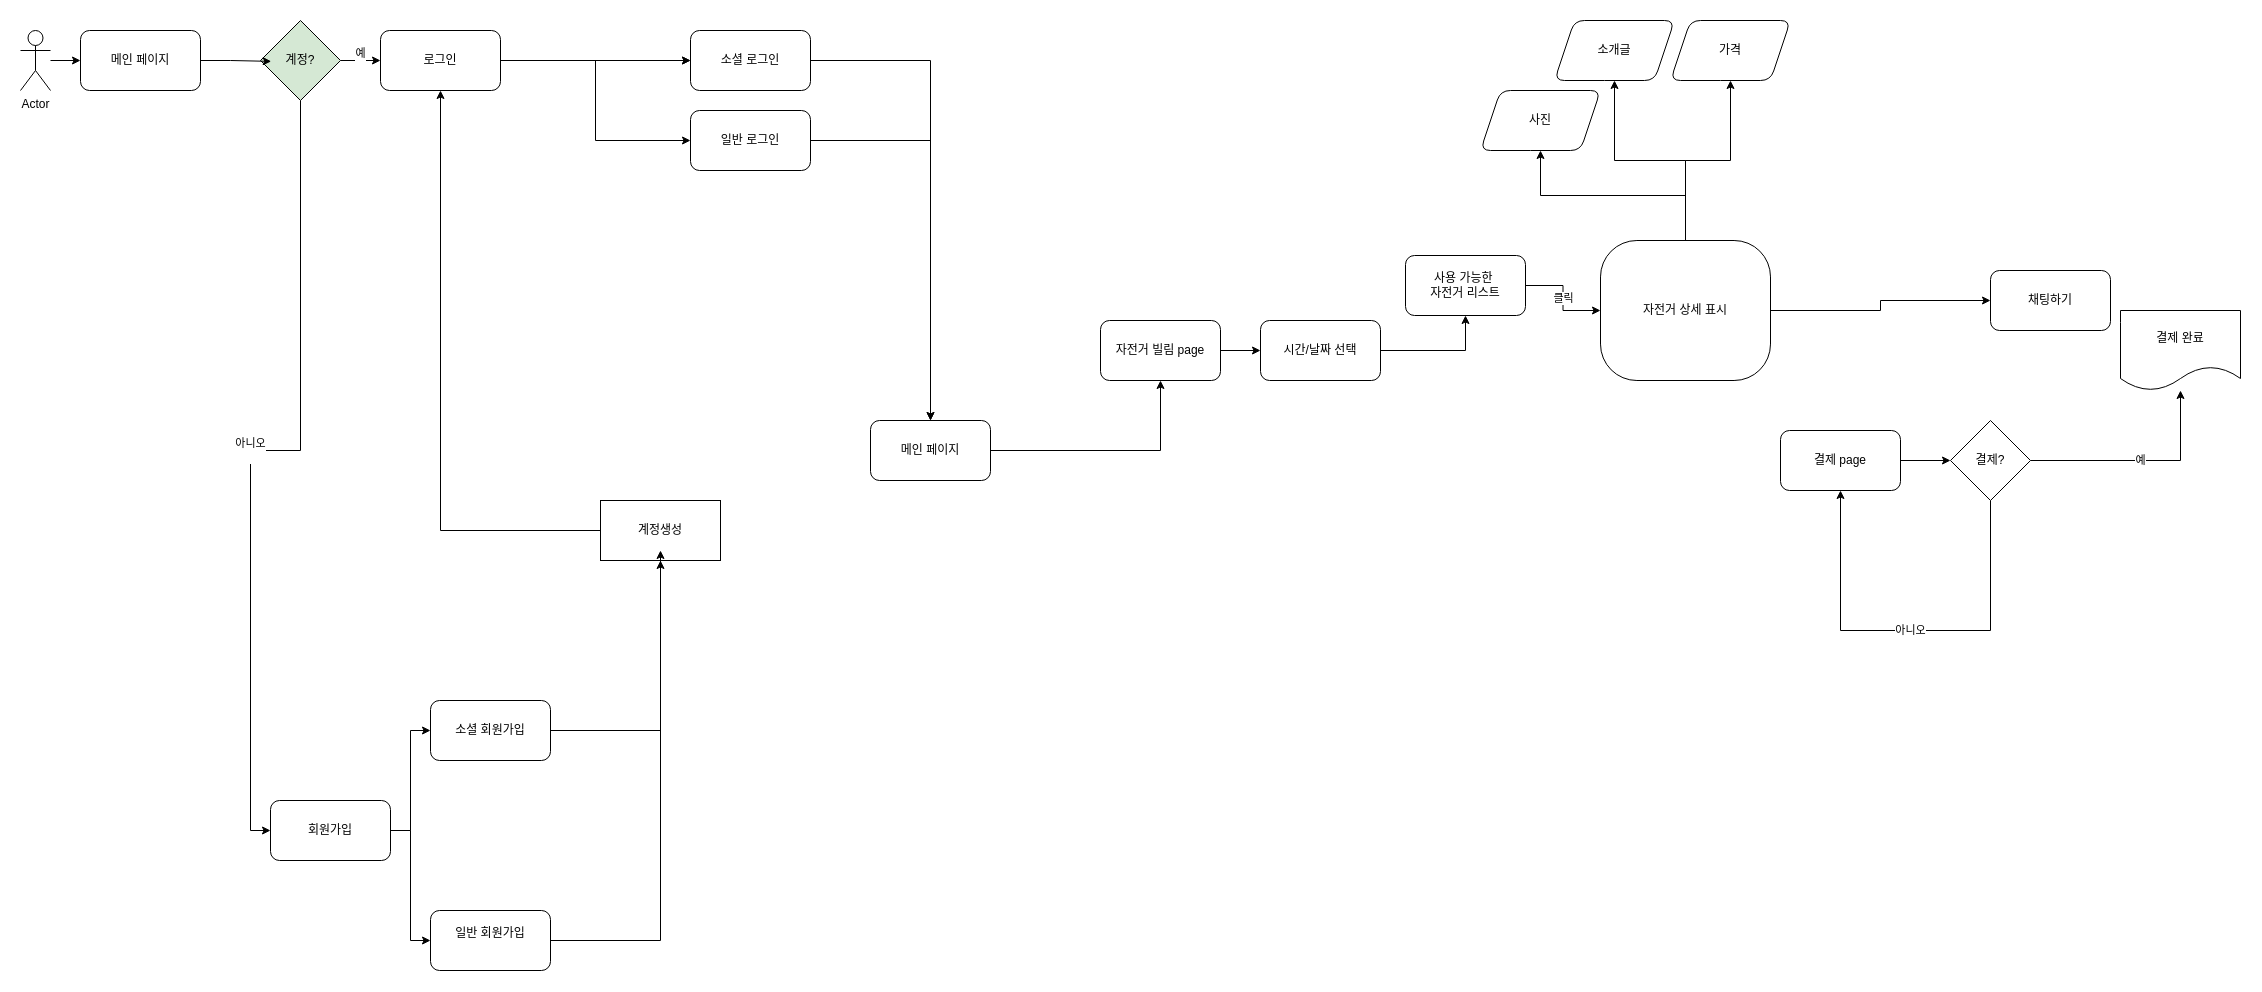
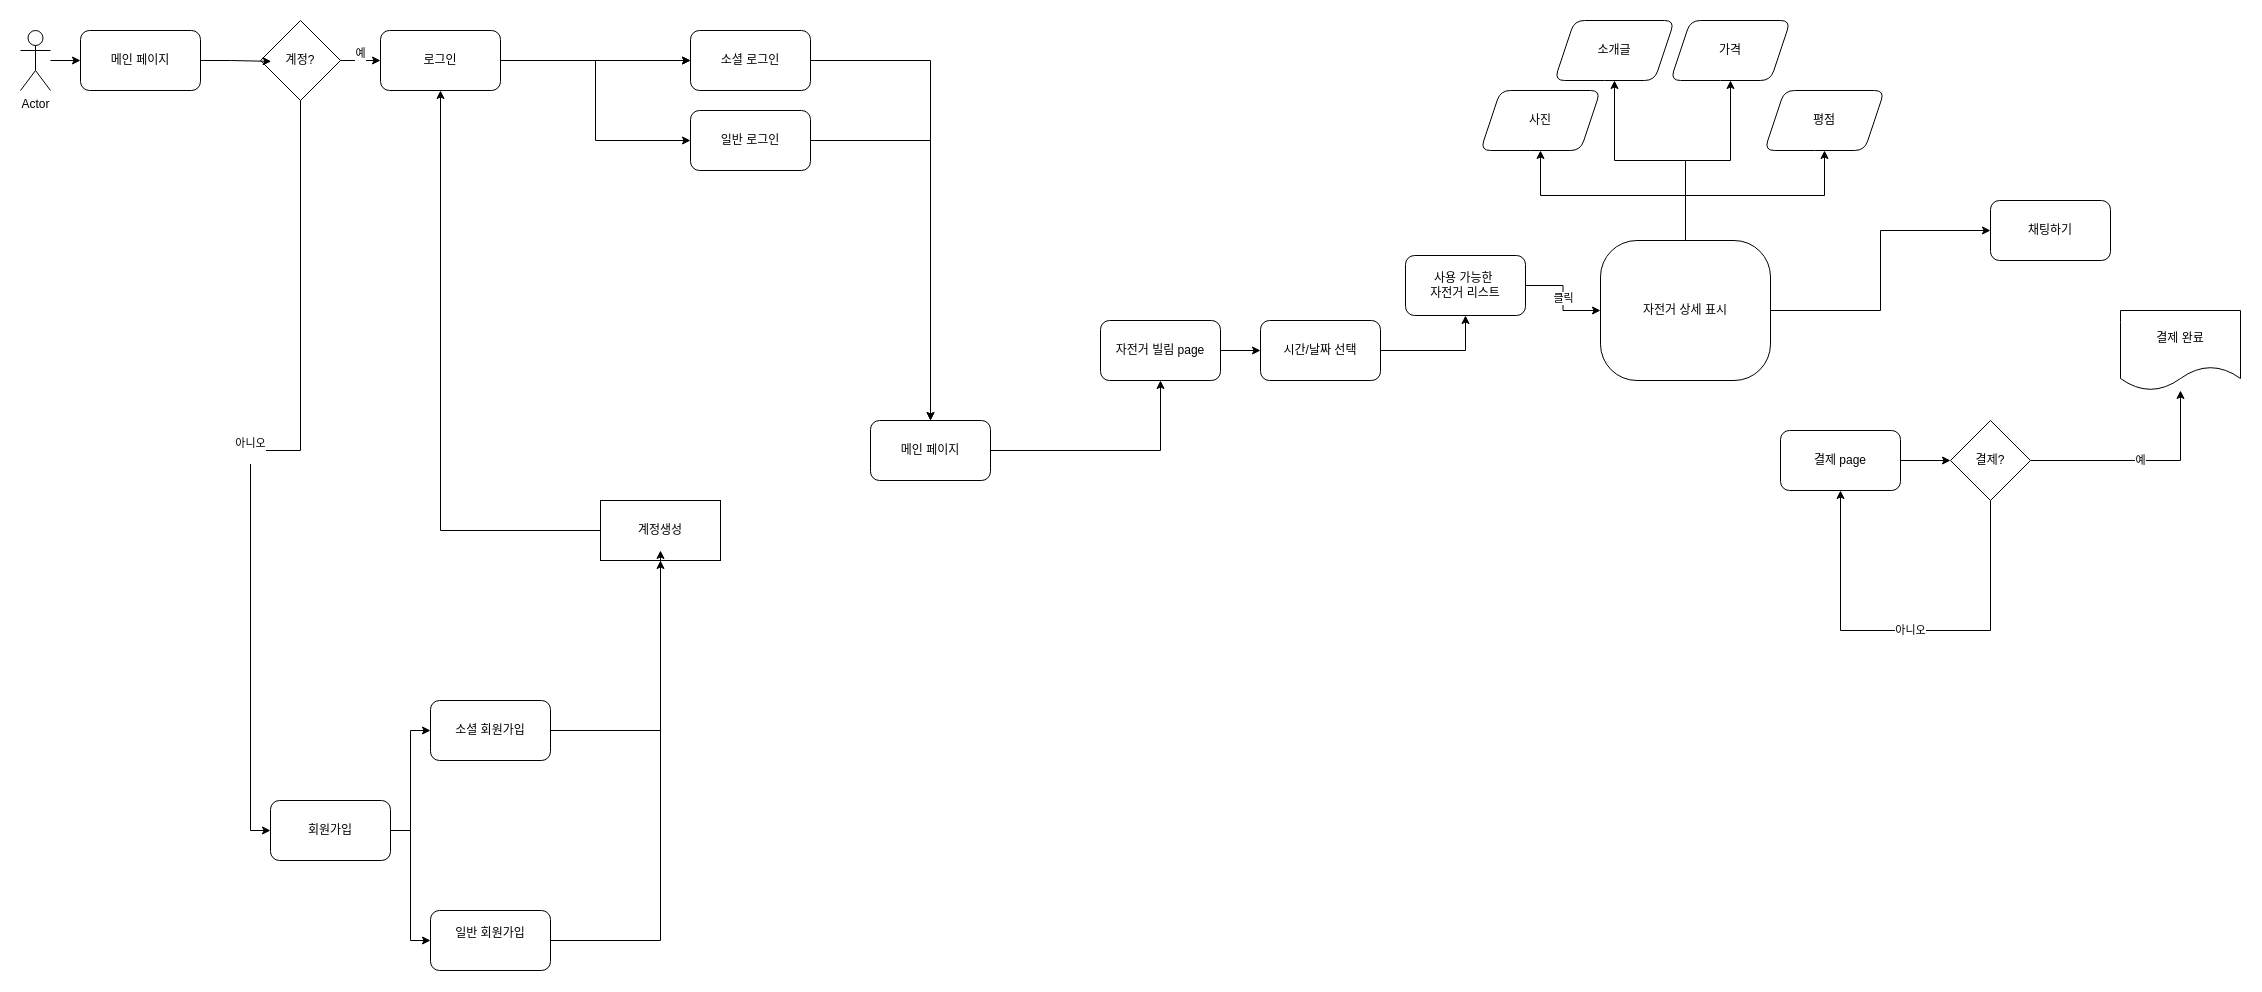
(301, 61) -> (301, 61)
none -> (1825, 121)
none -> (1775, 196)
(2051, 301) -> (2051, 231)
